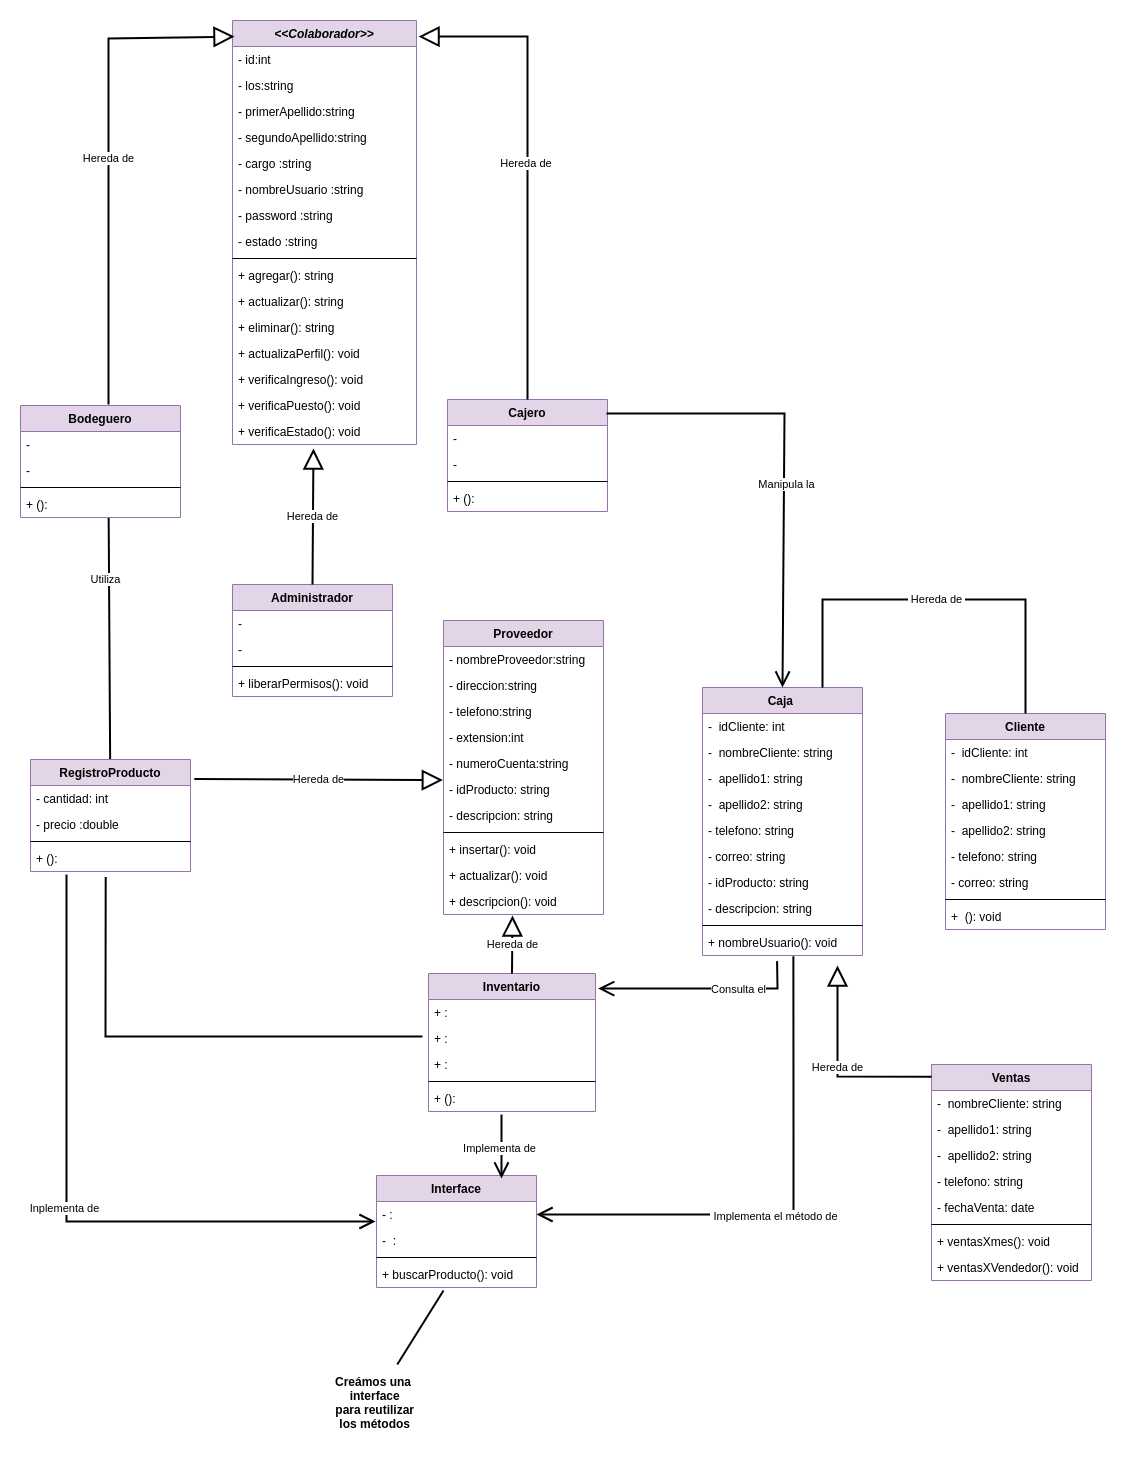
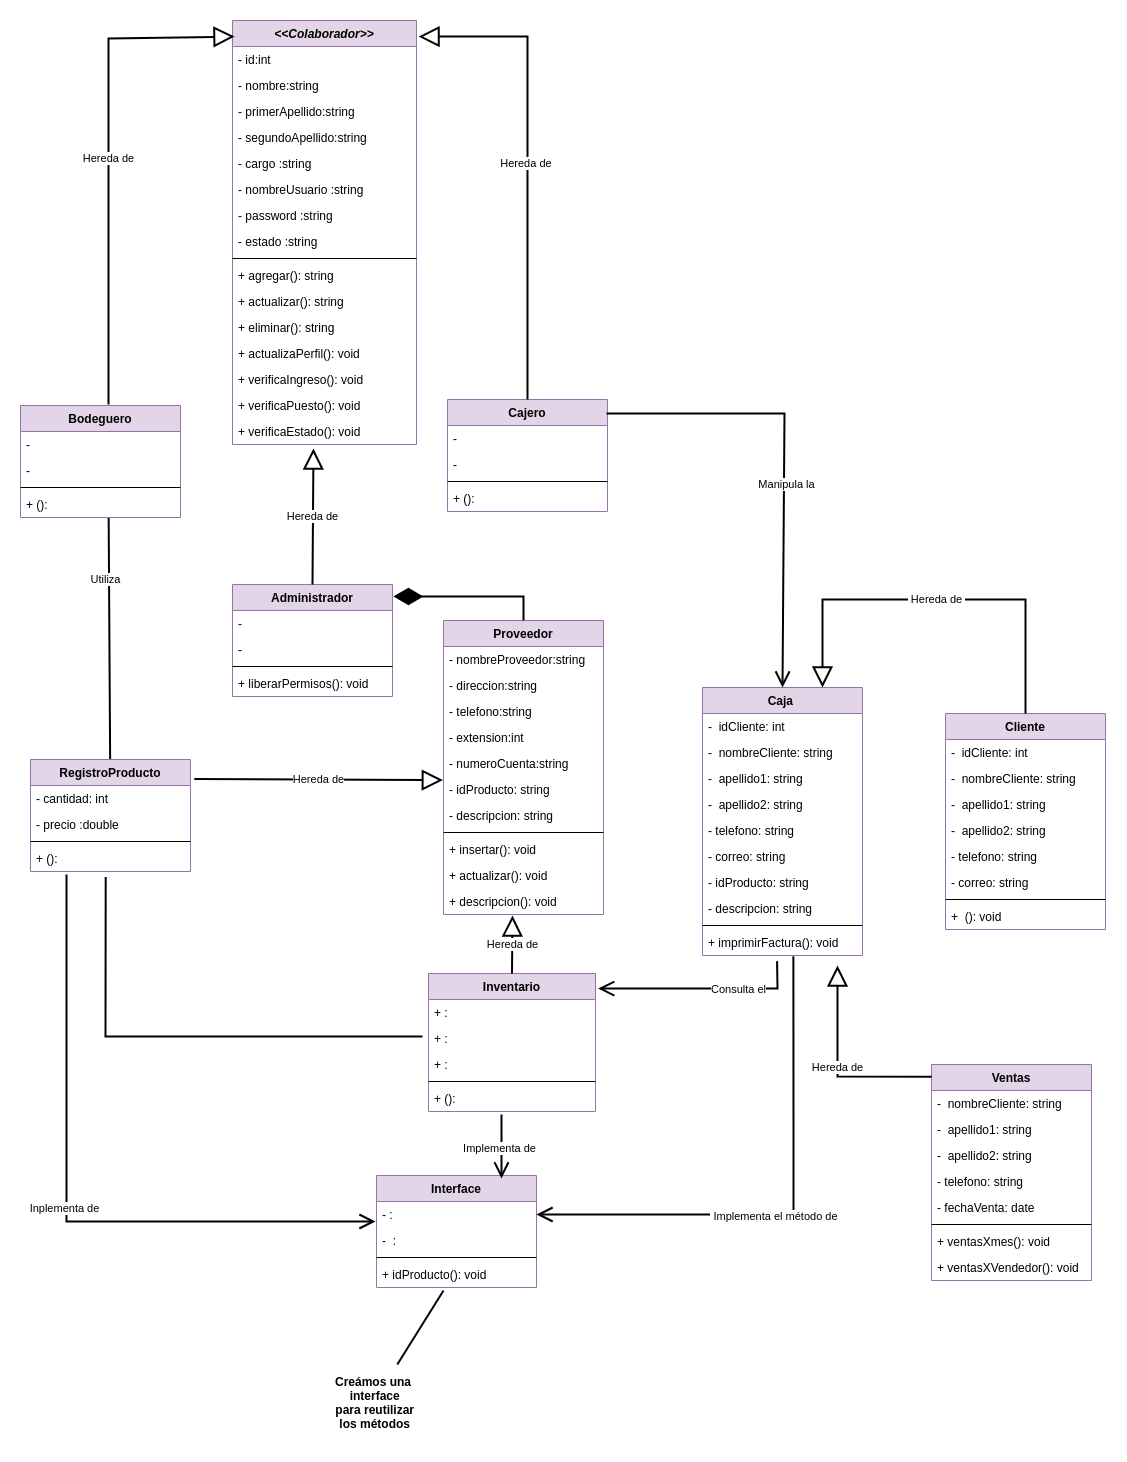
(272, 86) -> (284, 86)
none -> (484, 596)
(823, 674) -> (823, 665)
(777, 943) -> (781, 943)
(456, 1275) -> (441, 1275)
